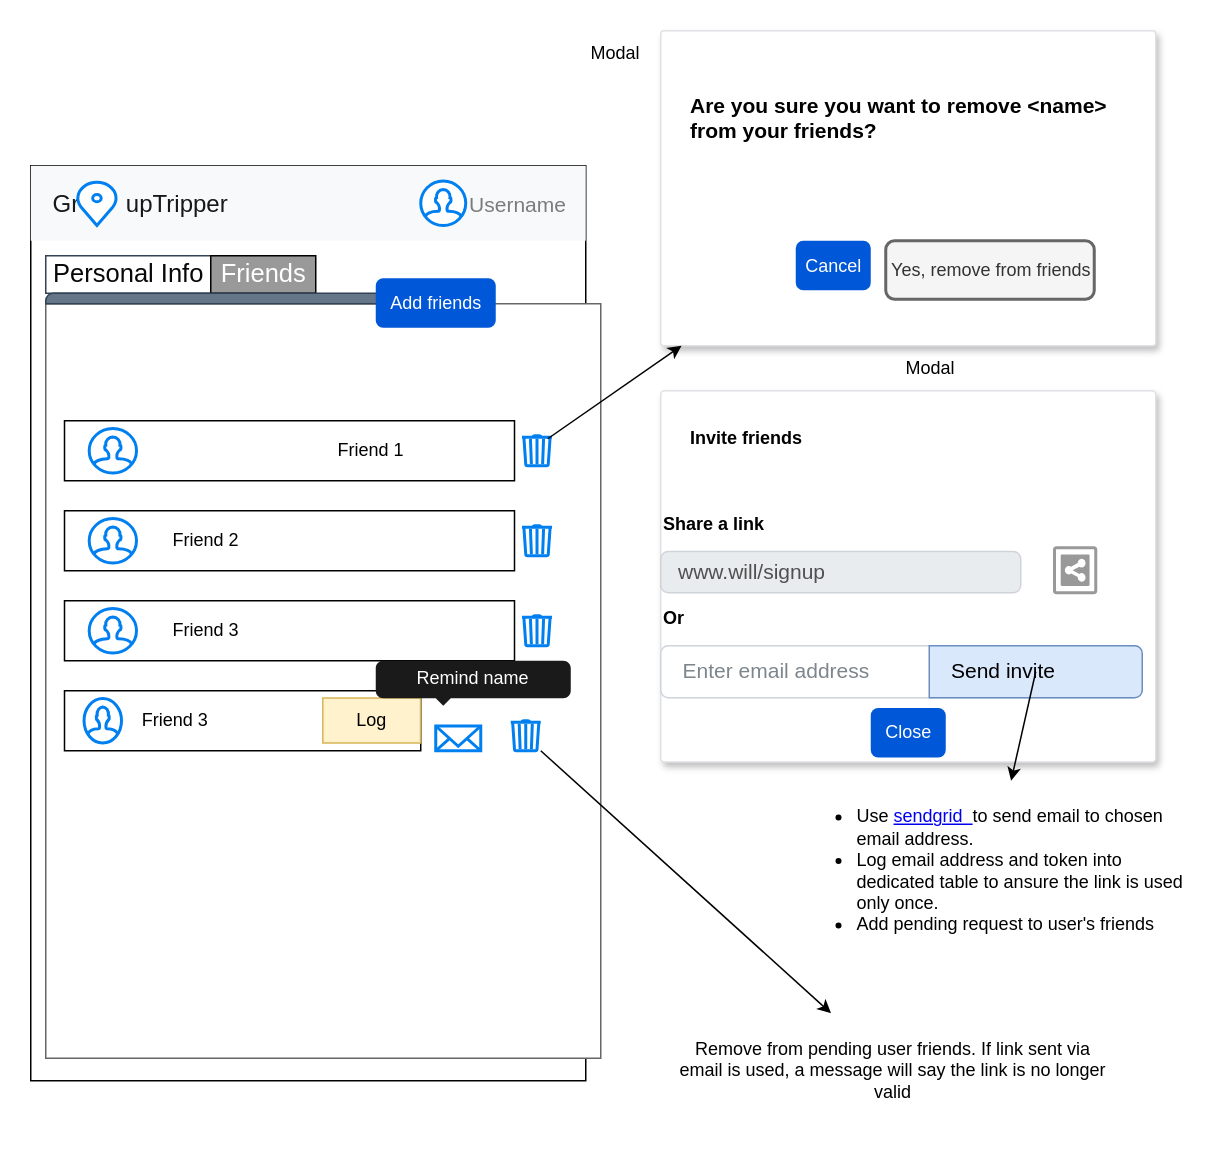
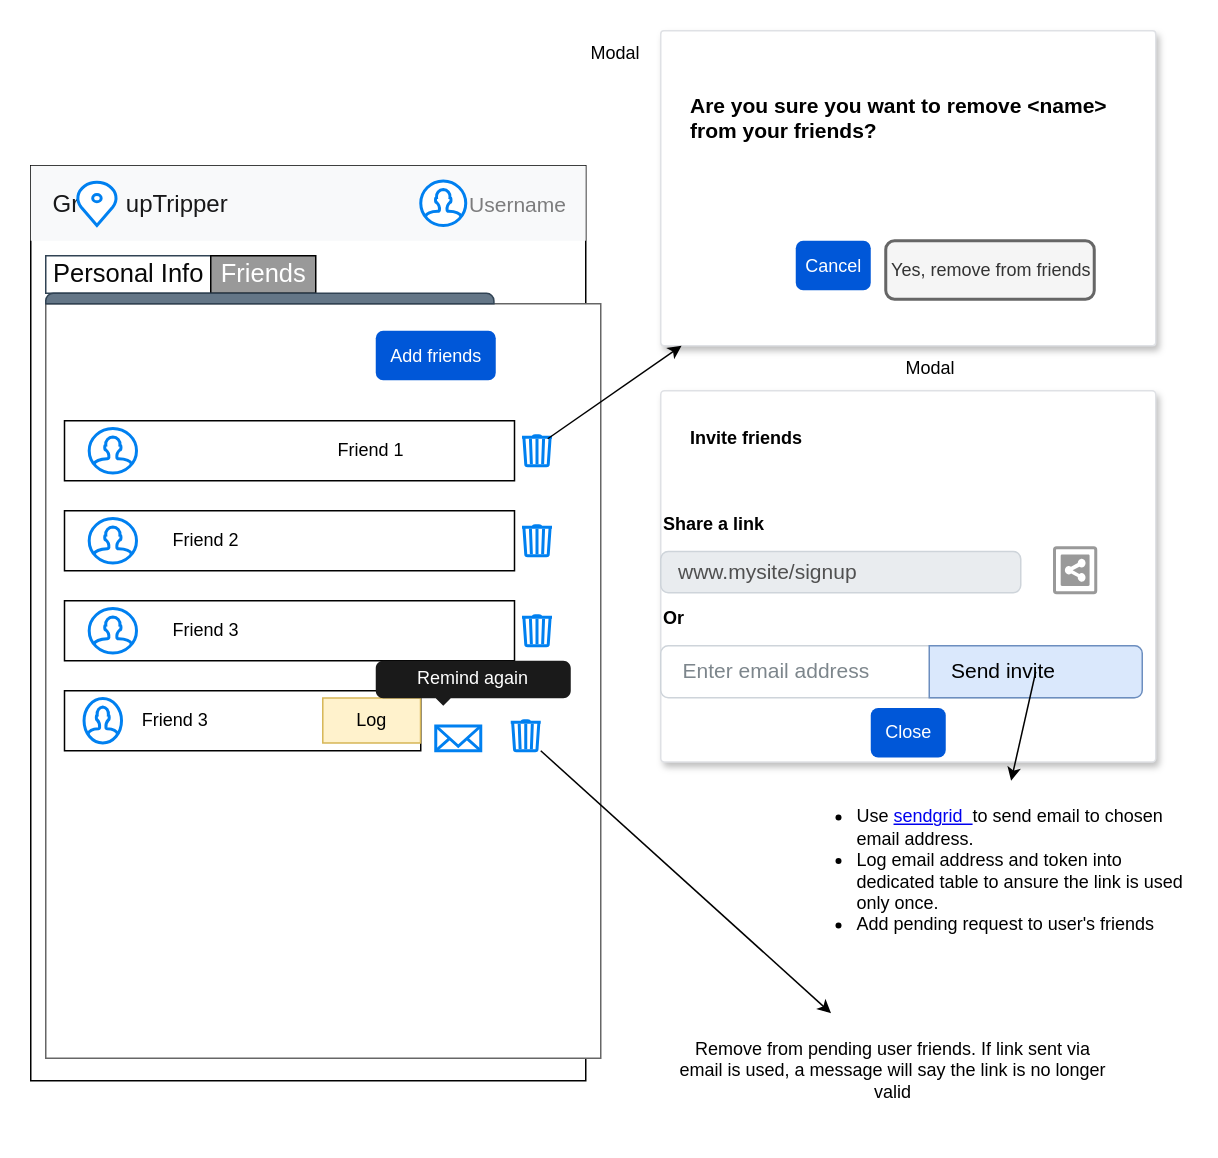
(436, 303) -> (436, 356)
(753, 572) -> (771, 572)
(473, 679) -> (473, 679)
